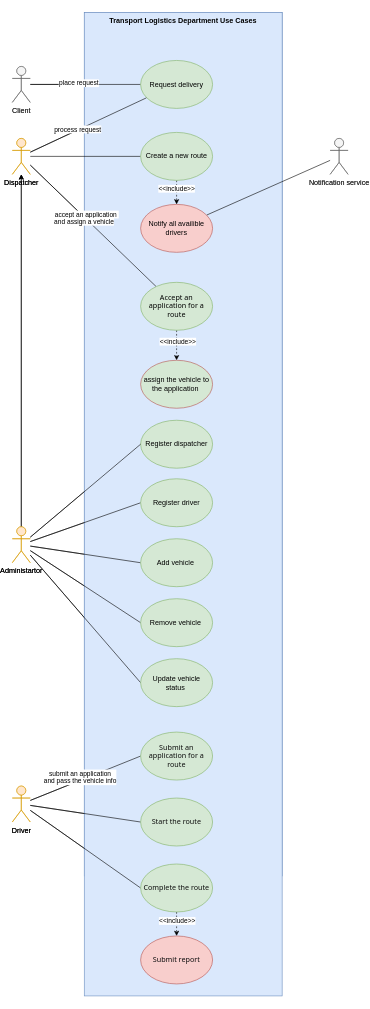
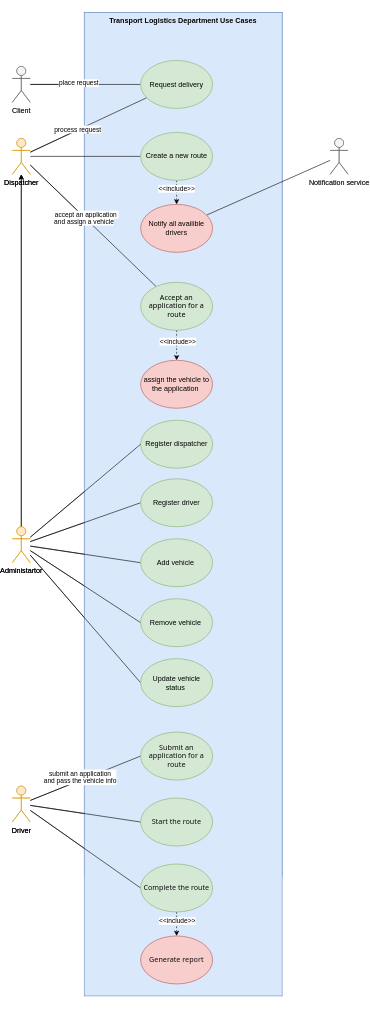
(177, 384) -> (177, 384)
(177, 960) -> (177, 960)
